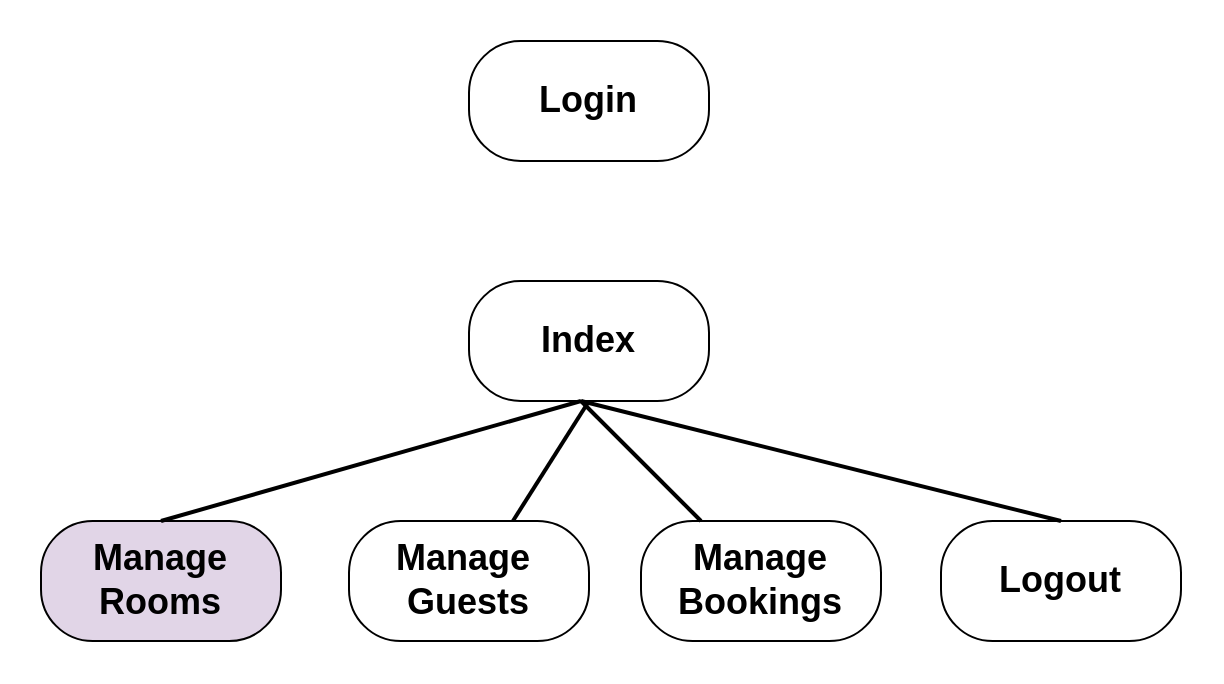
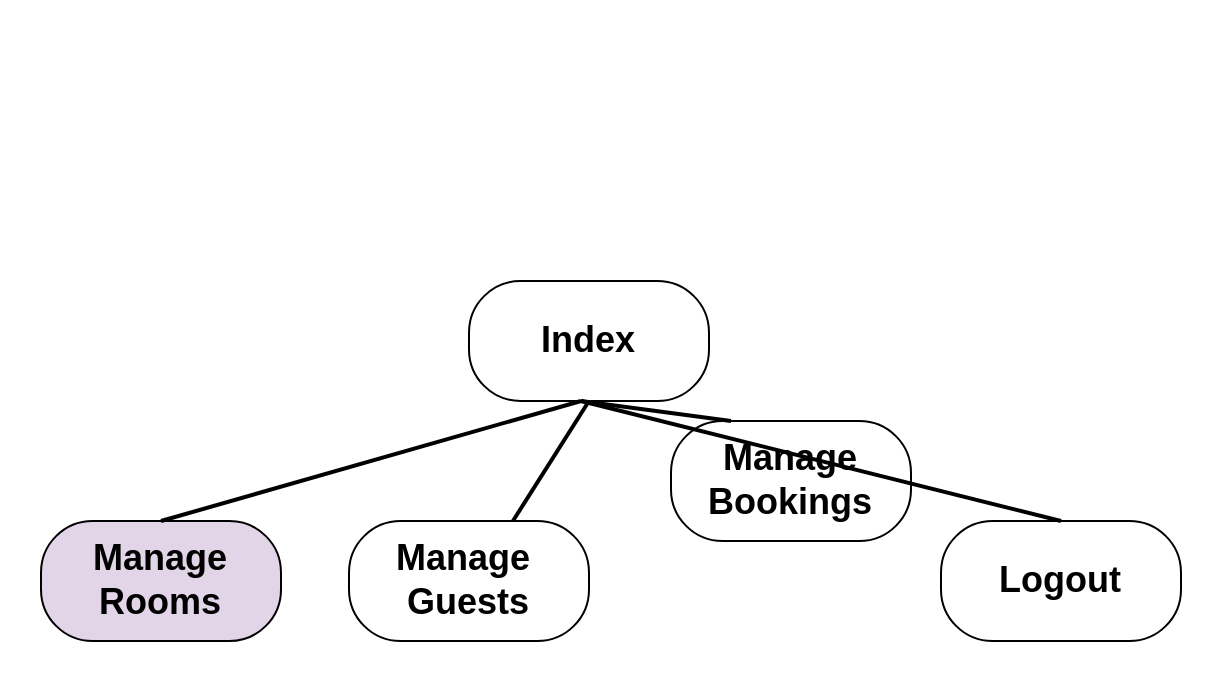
(589, 101) -> none
(761, 581) -> (791, 481)
